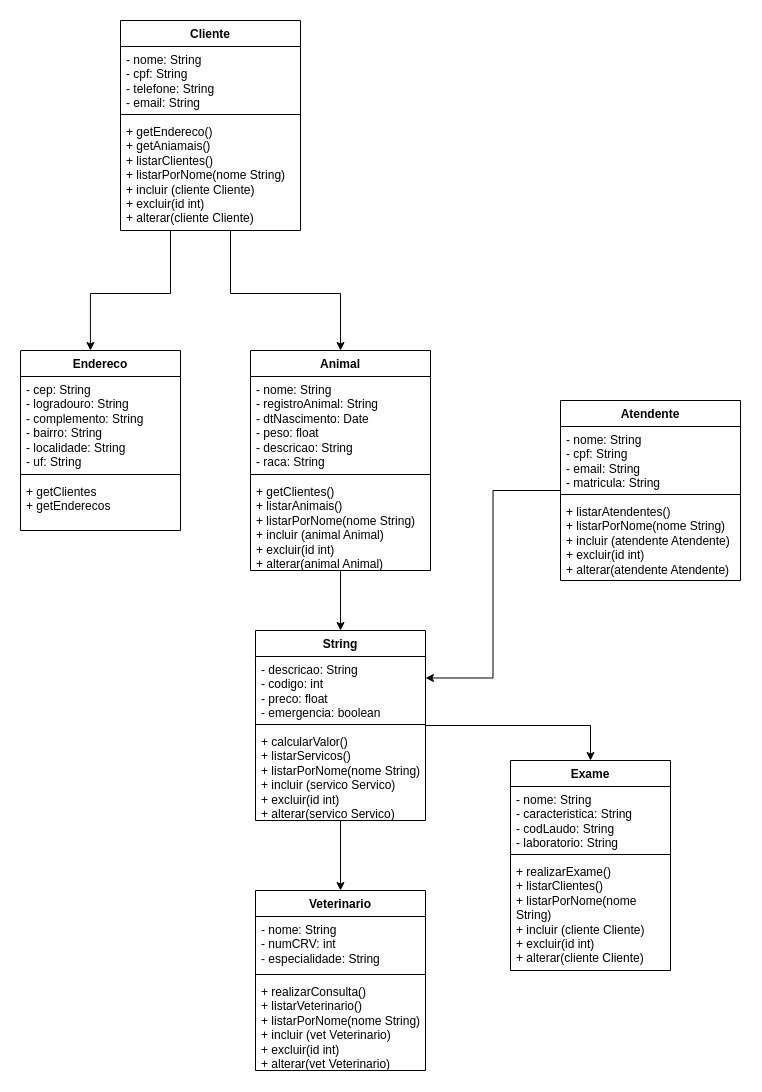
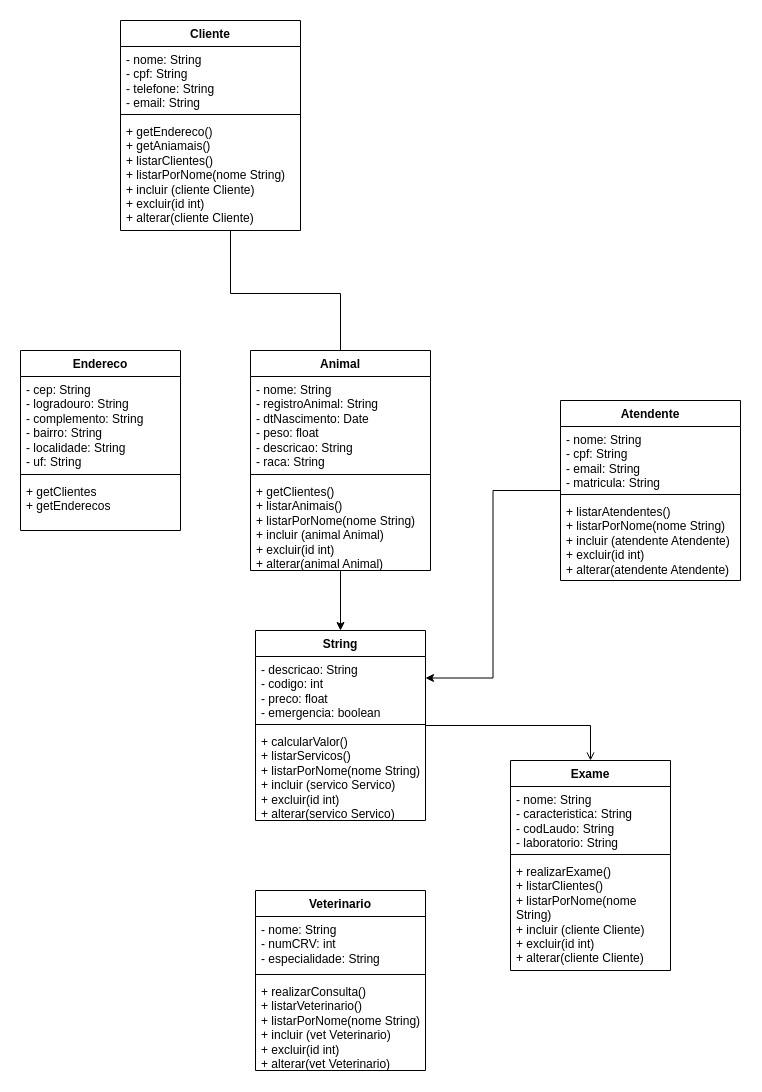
(136, 294) -> none
(341, 342) -> (341, 345)
(591, 752) -> (591, 754)
(341, 853) -> none
